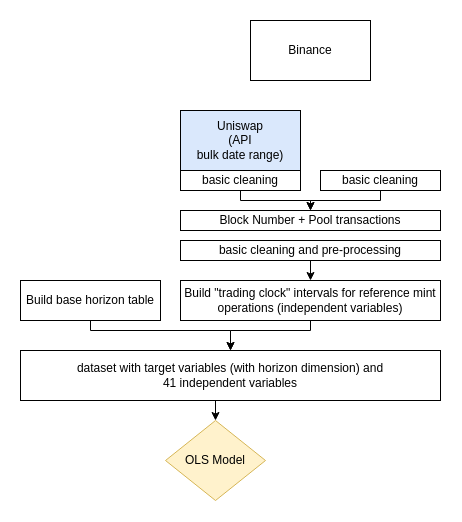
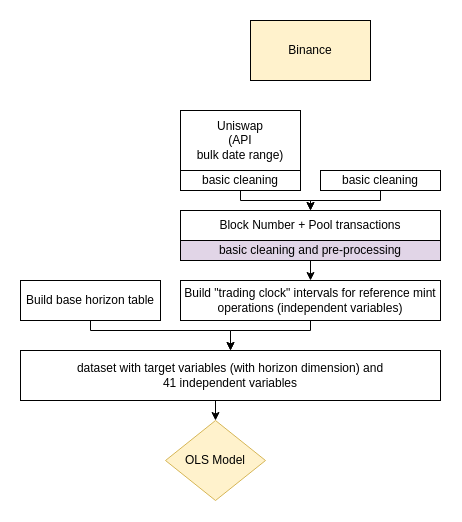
(311, 51) -> (311, 51)
(241, 141) -> (241, 141)
(311, 221) -> (311, 226)
(311, 251) -> (311, 251)
